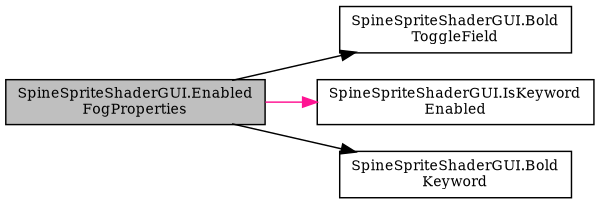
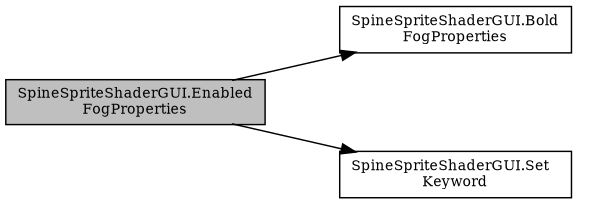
(456, 30) -> (456, 30)
(456, 102) -> none
(456, 175) -> (456, 175)
